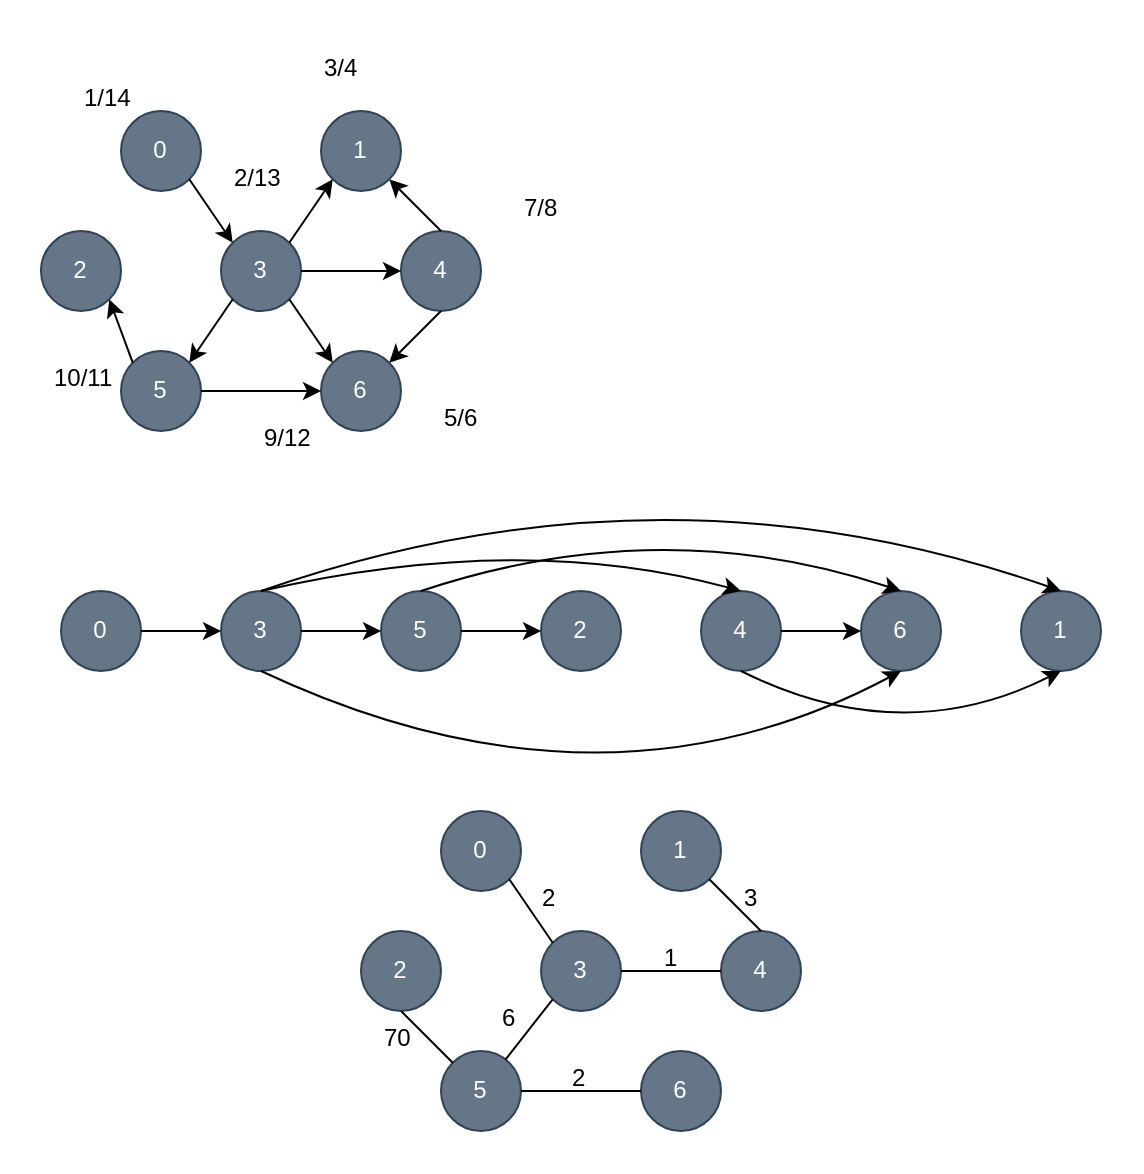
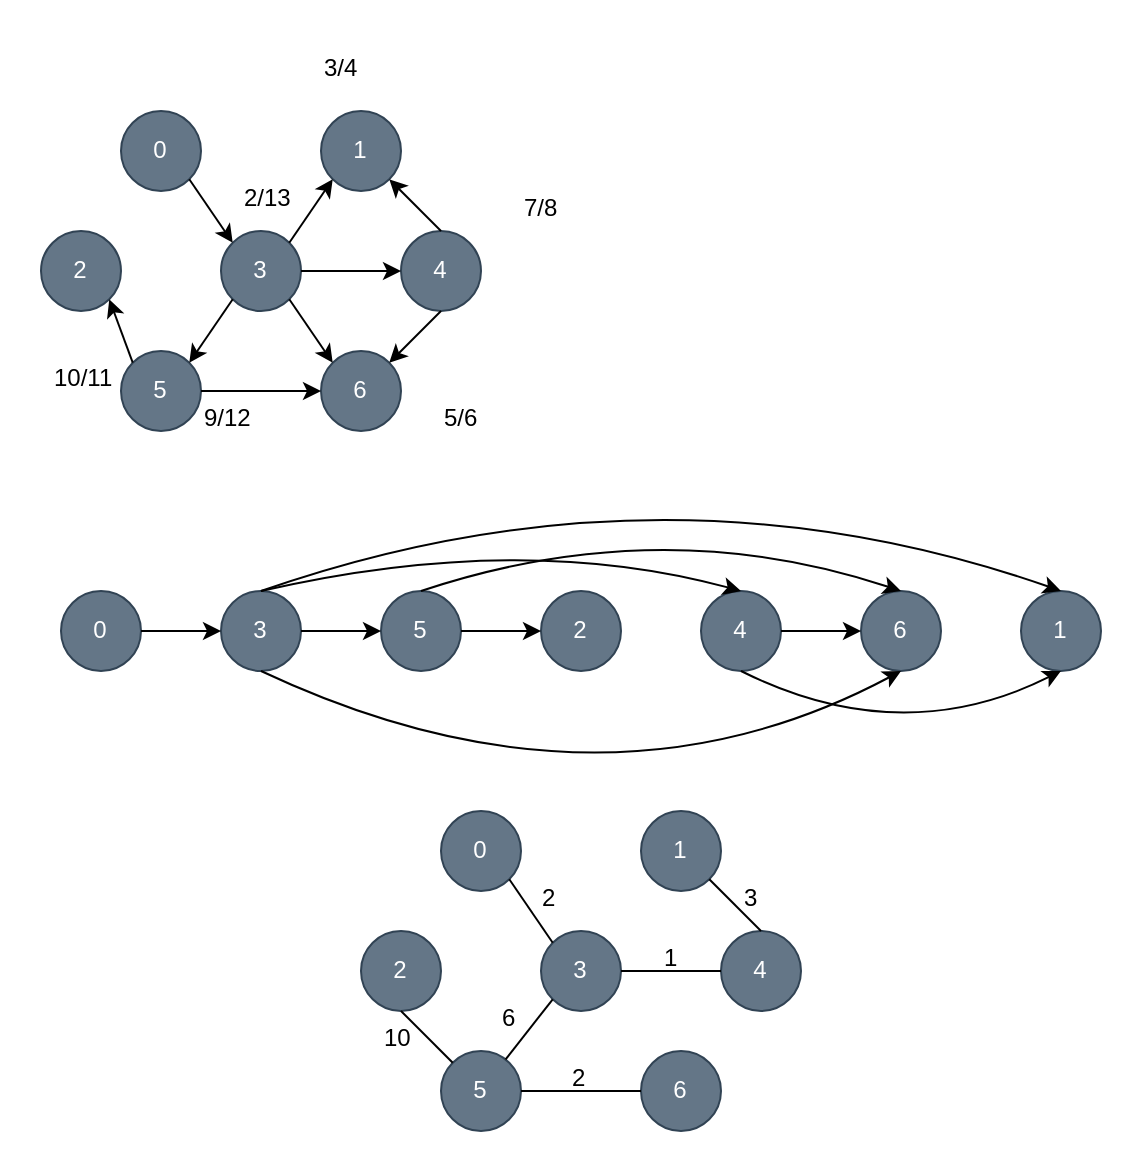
(101, 91) -> none
(251, 171) -> (261, 191)
(281, 431) -> (221, 411)
(398, 1039) -> (398, 1039)
